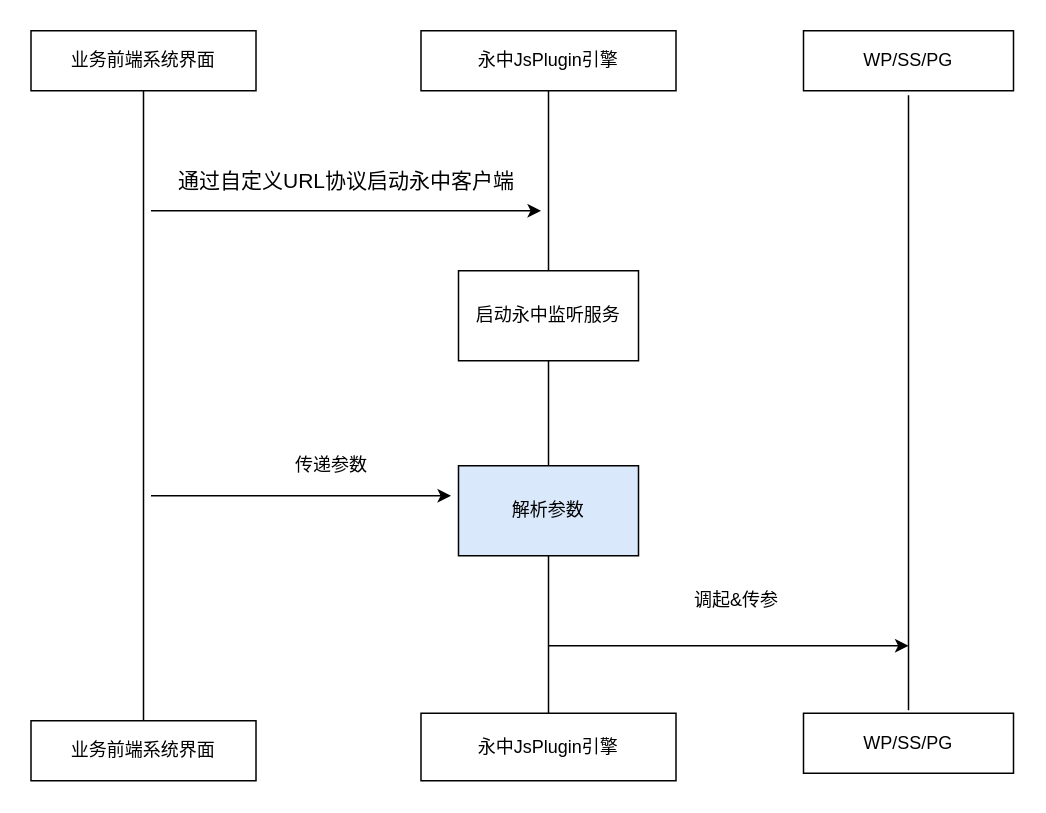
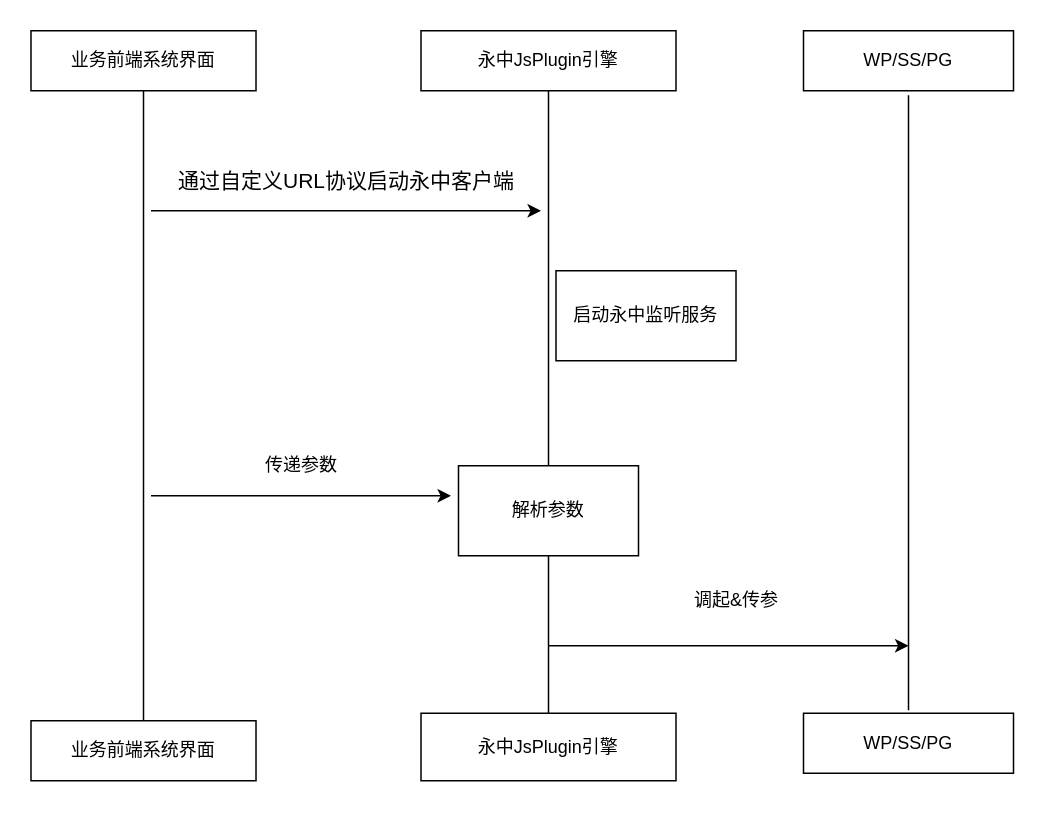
(548, 316) -> (646, 316)
(331, 466) -> (301, 466)
(548, 511) -> (548, 511)
